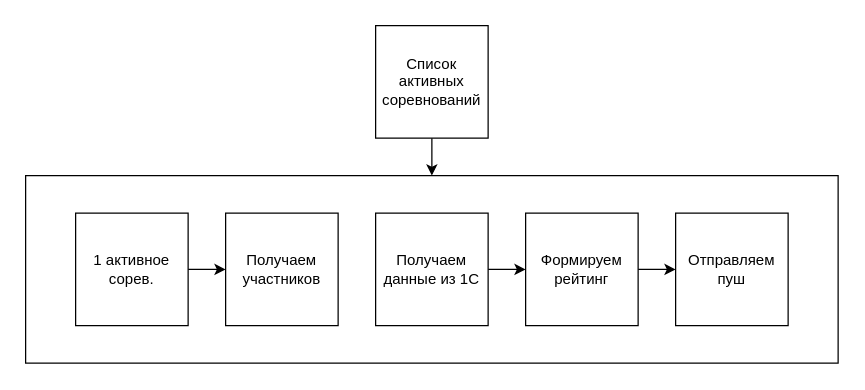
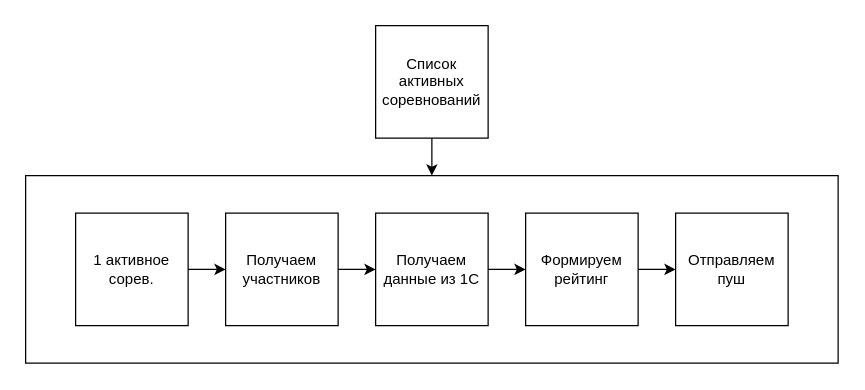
none -> (361, 269)
